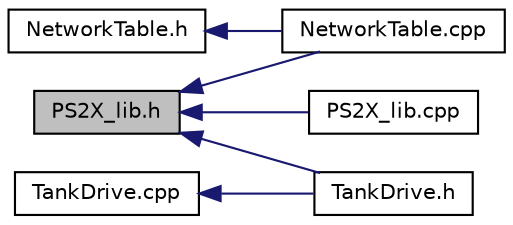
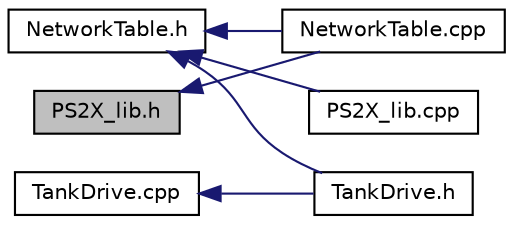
(255, 112) -> (276, 79)
(261, 156) -> (250, 123)
